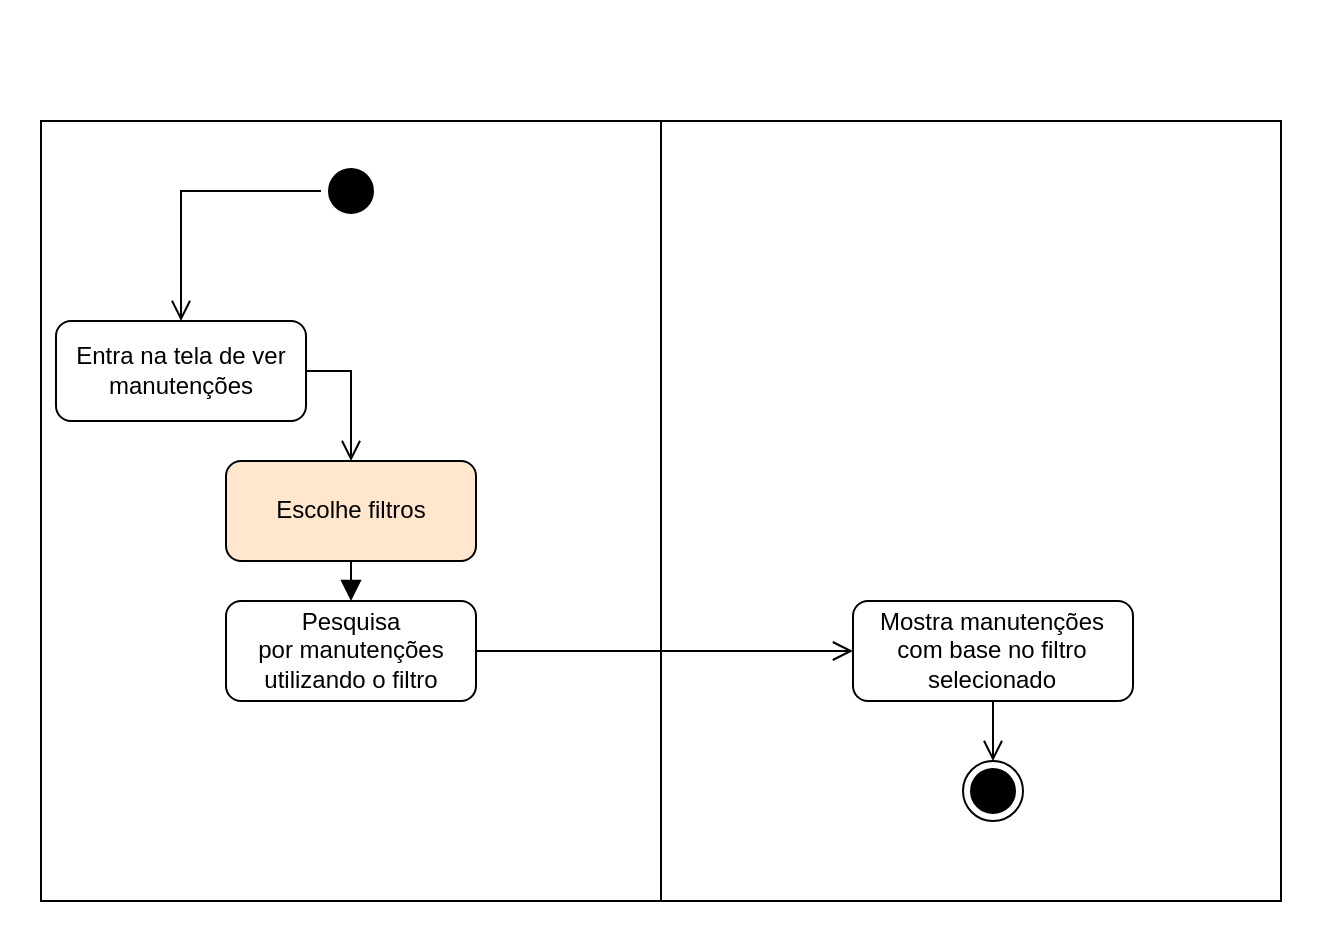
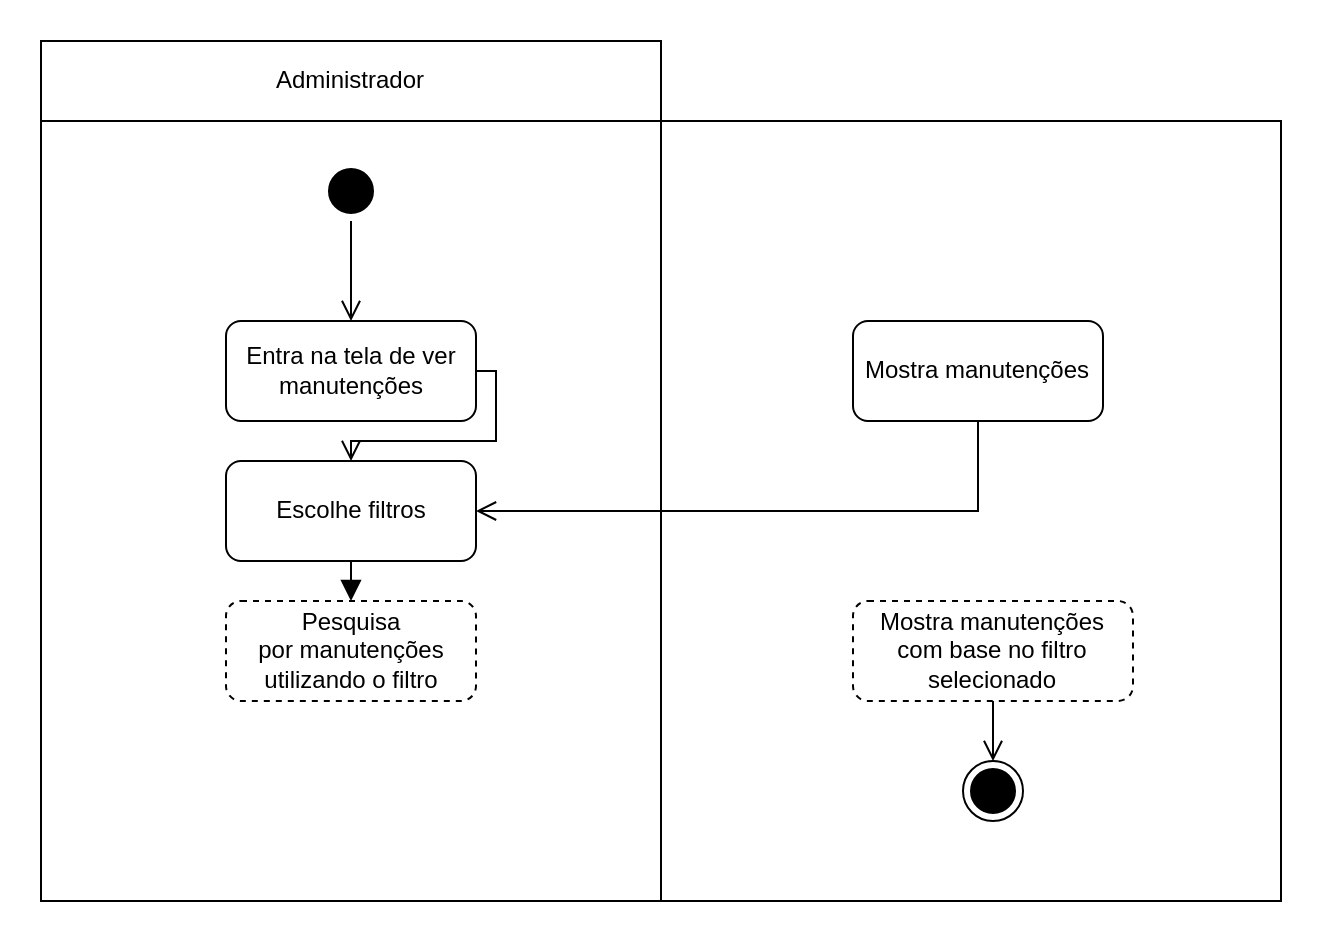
none -> (351, 81)
(181, 371) -> (351, 371)
none -> (978, 371)
(351, 511) -> (351, 511)
none -> (775, 511)
(351, 651) -> (351, 651)
(662, 651) -> none
(993, 651) -> (993, 651)
